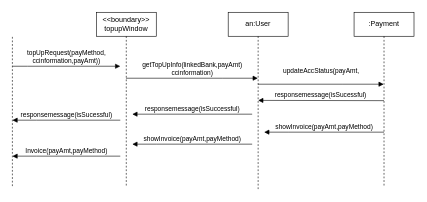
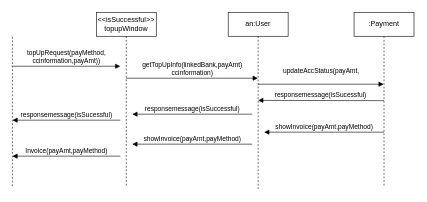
(126, 24) -> (126, 24)
